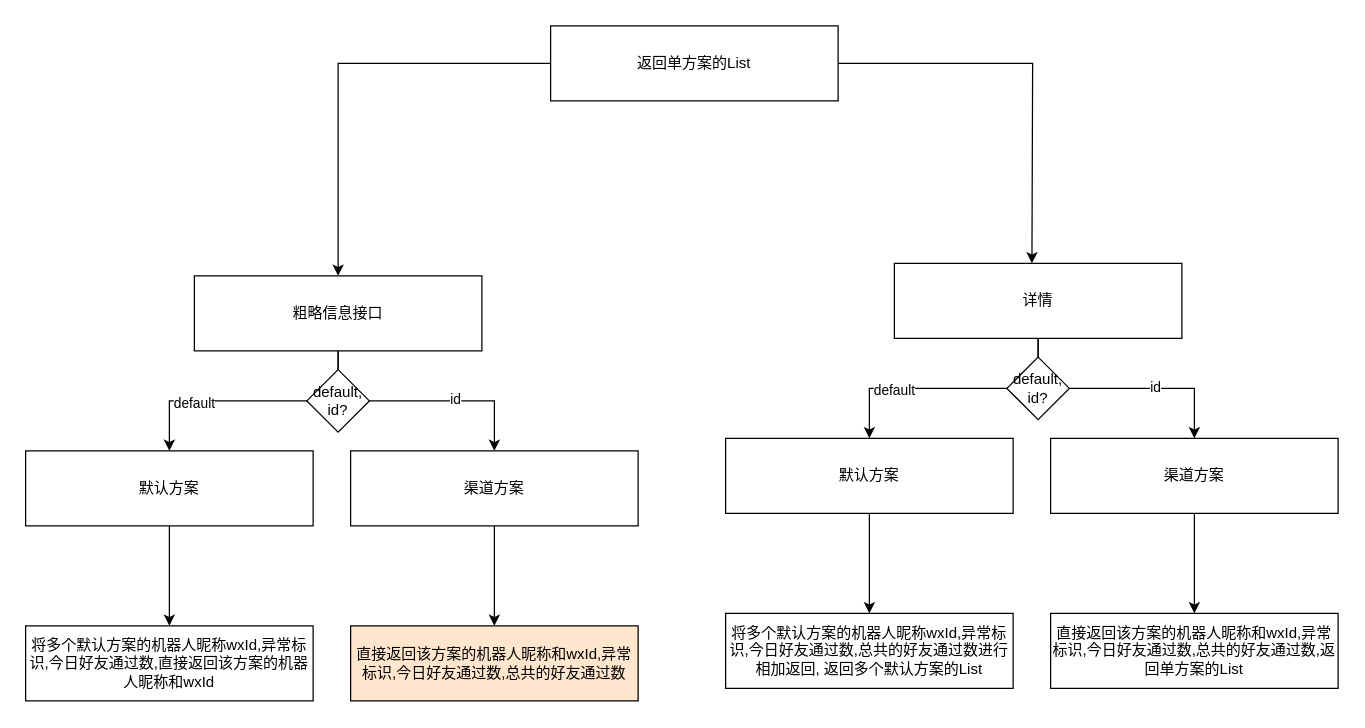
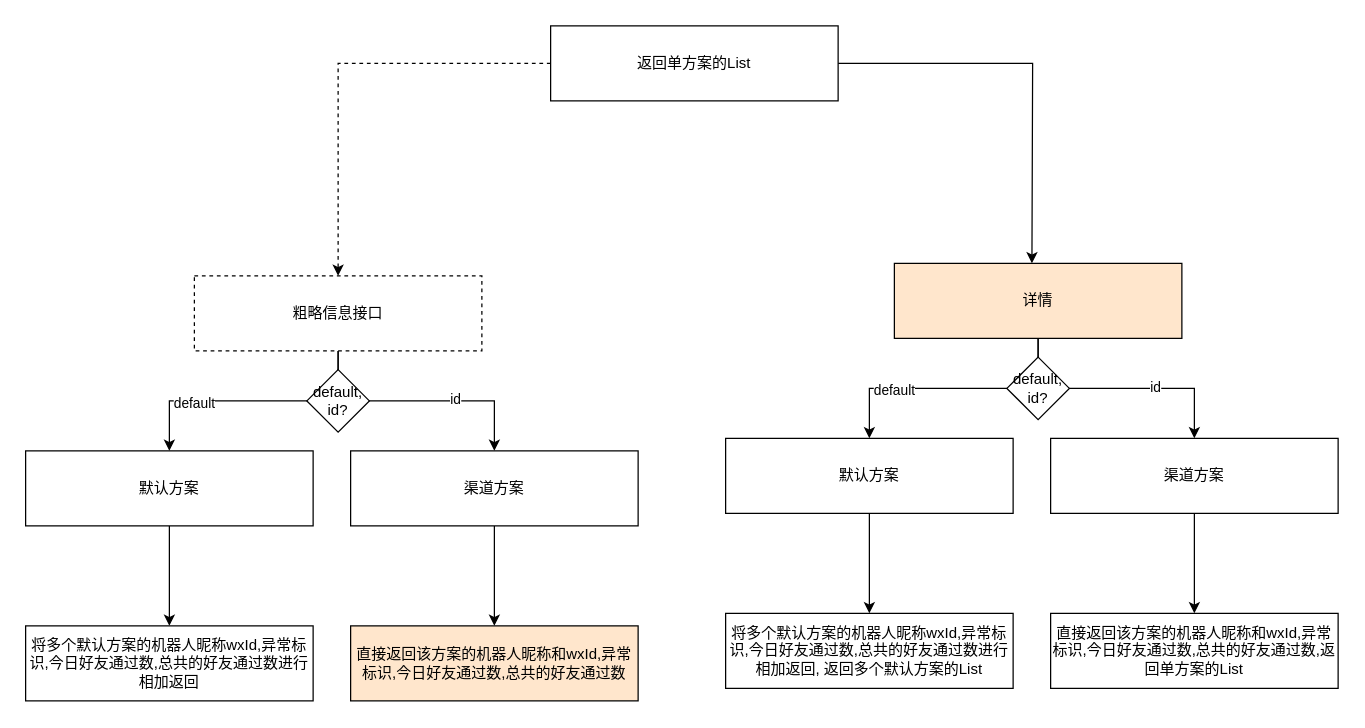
(343, 63) -> (343, 63)
(1038, 301) -> (1038, 301)
(338, 313) -> (338, 313)
(169, 663) -> (169, 663)
